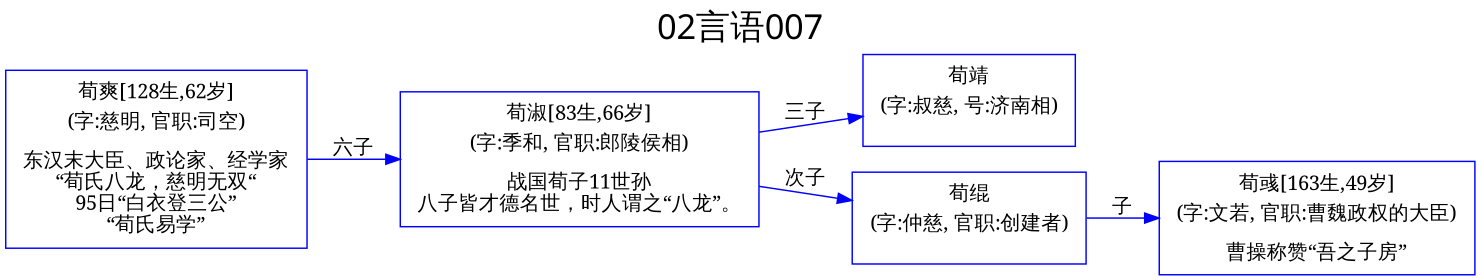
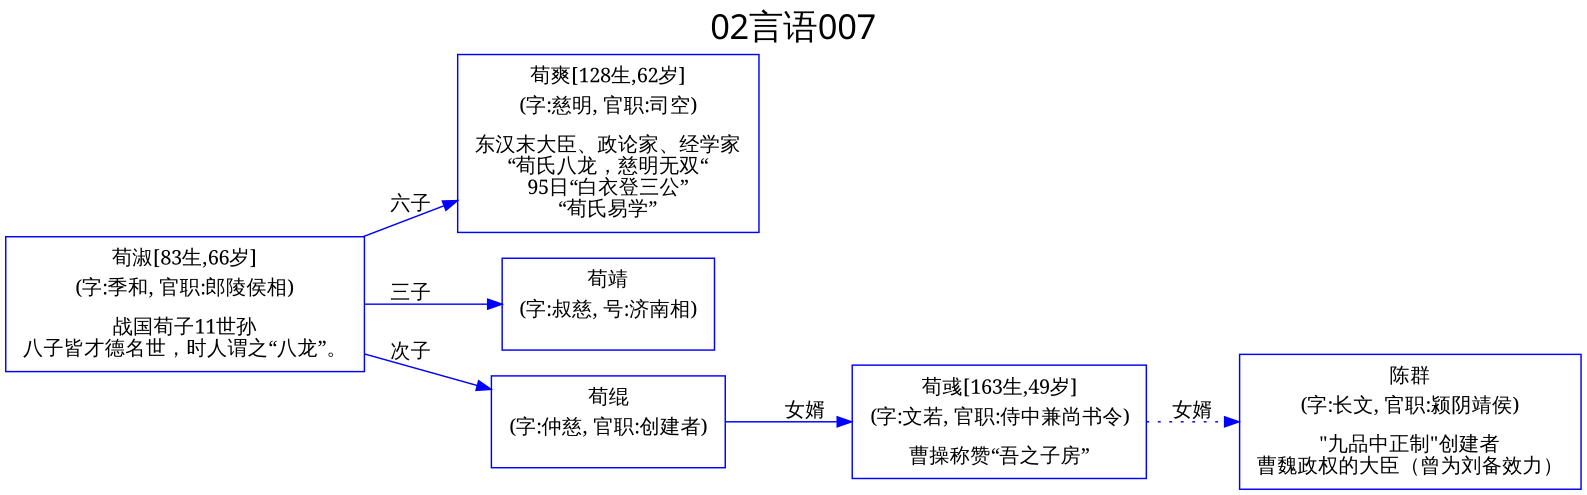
(346, 159) -> (403, 221)
(1123, 207) -> (806, 411)
(1317, 214) -> (1000, 418)
none -> (1410, 422)
